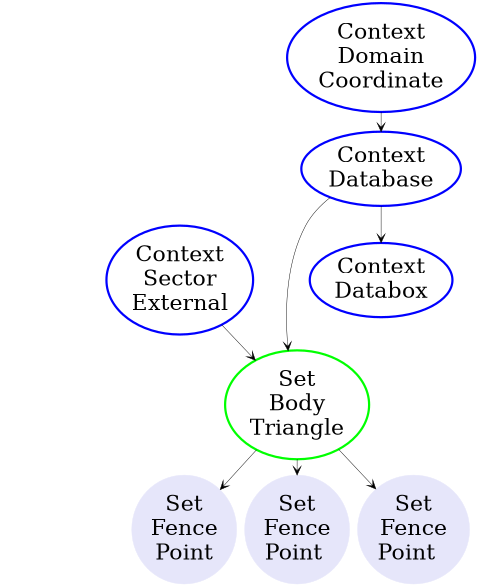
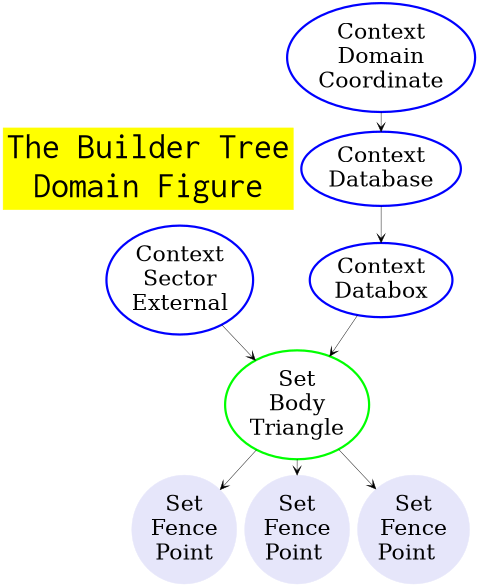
none -> (148, 169)
(292, 264) -> (346, 332)
